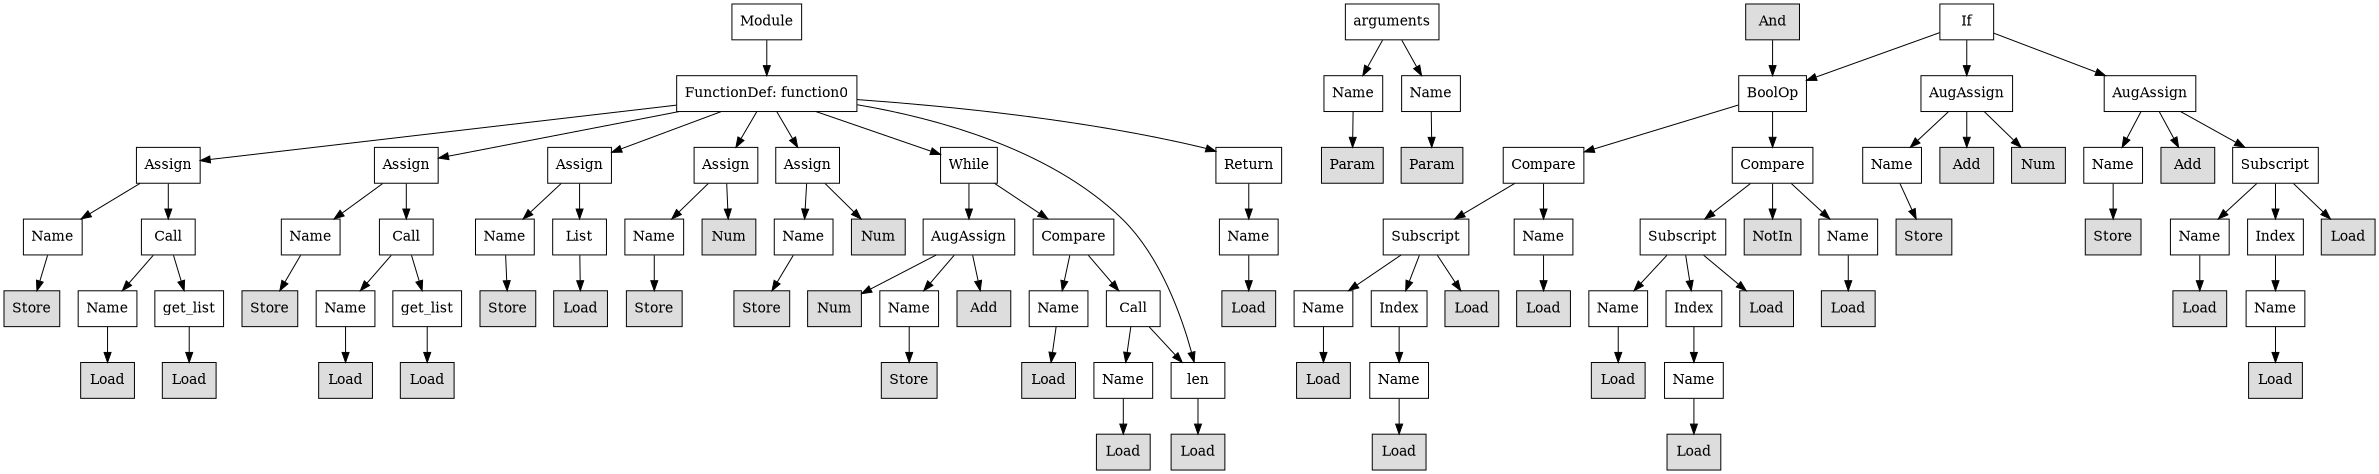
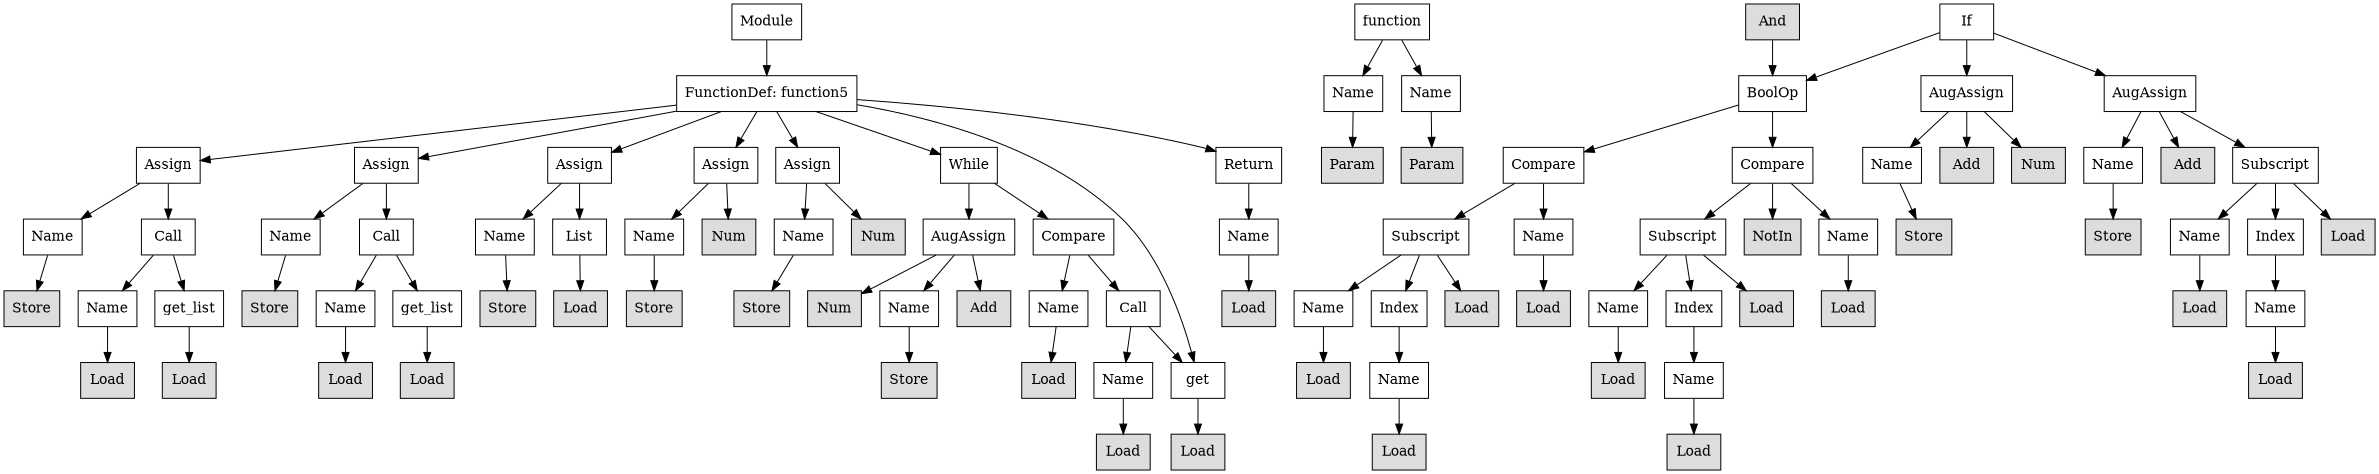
(1392, 22) -> (1392, 22)
(767, 94) -> (767, 94)
(1198, 380) -> (1198, 380)
